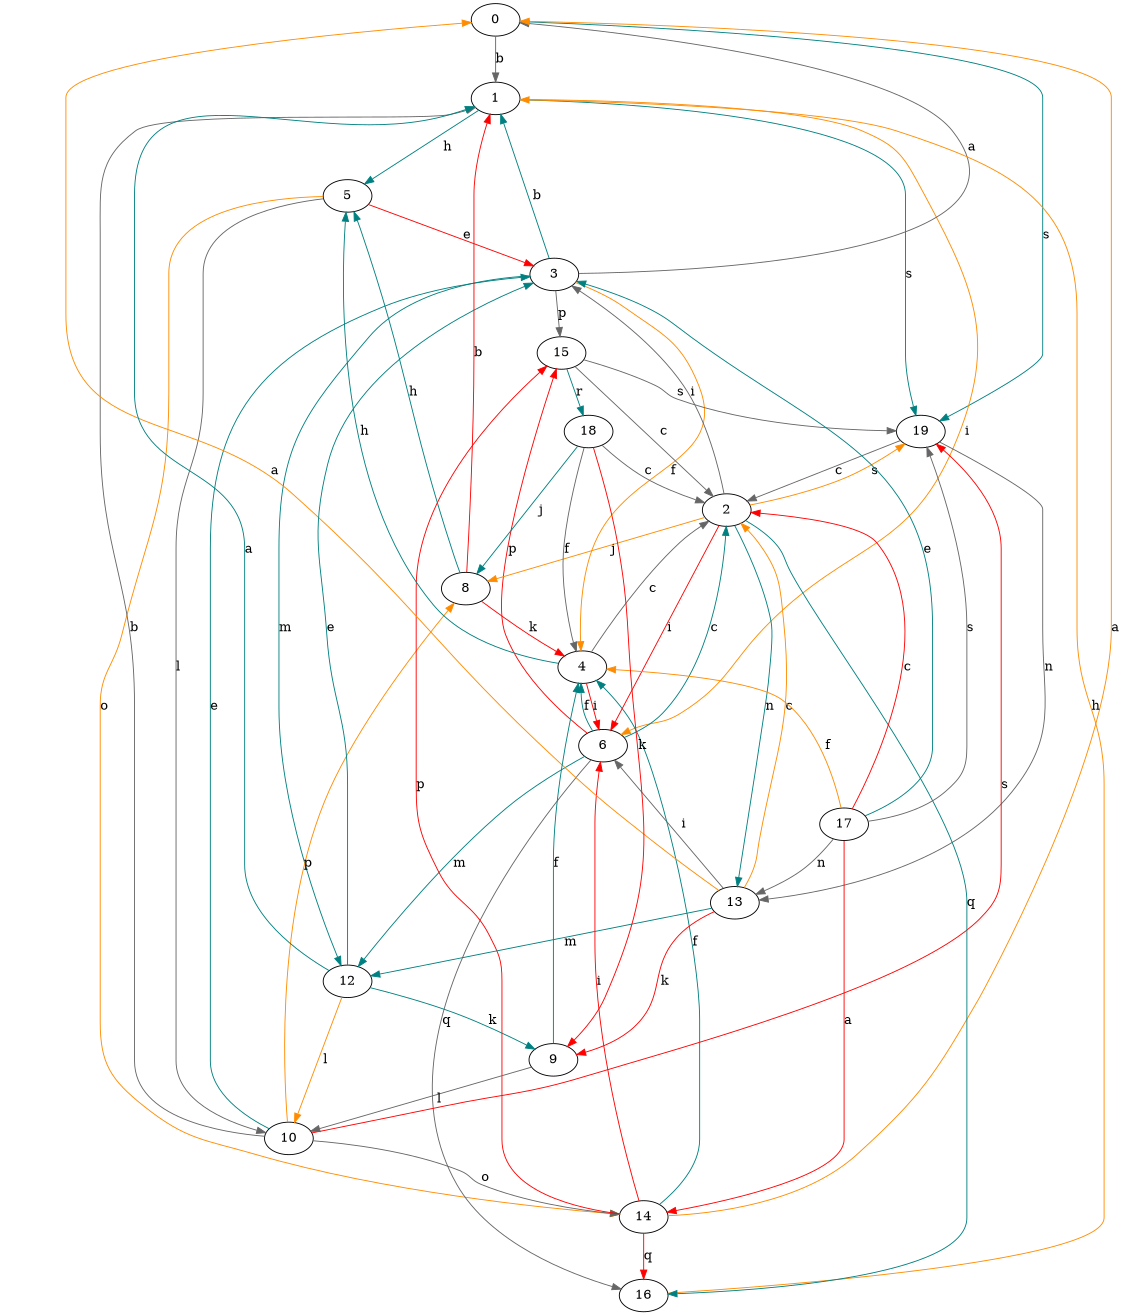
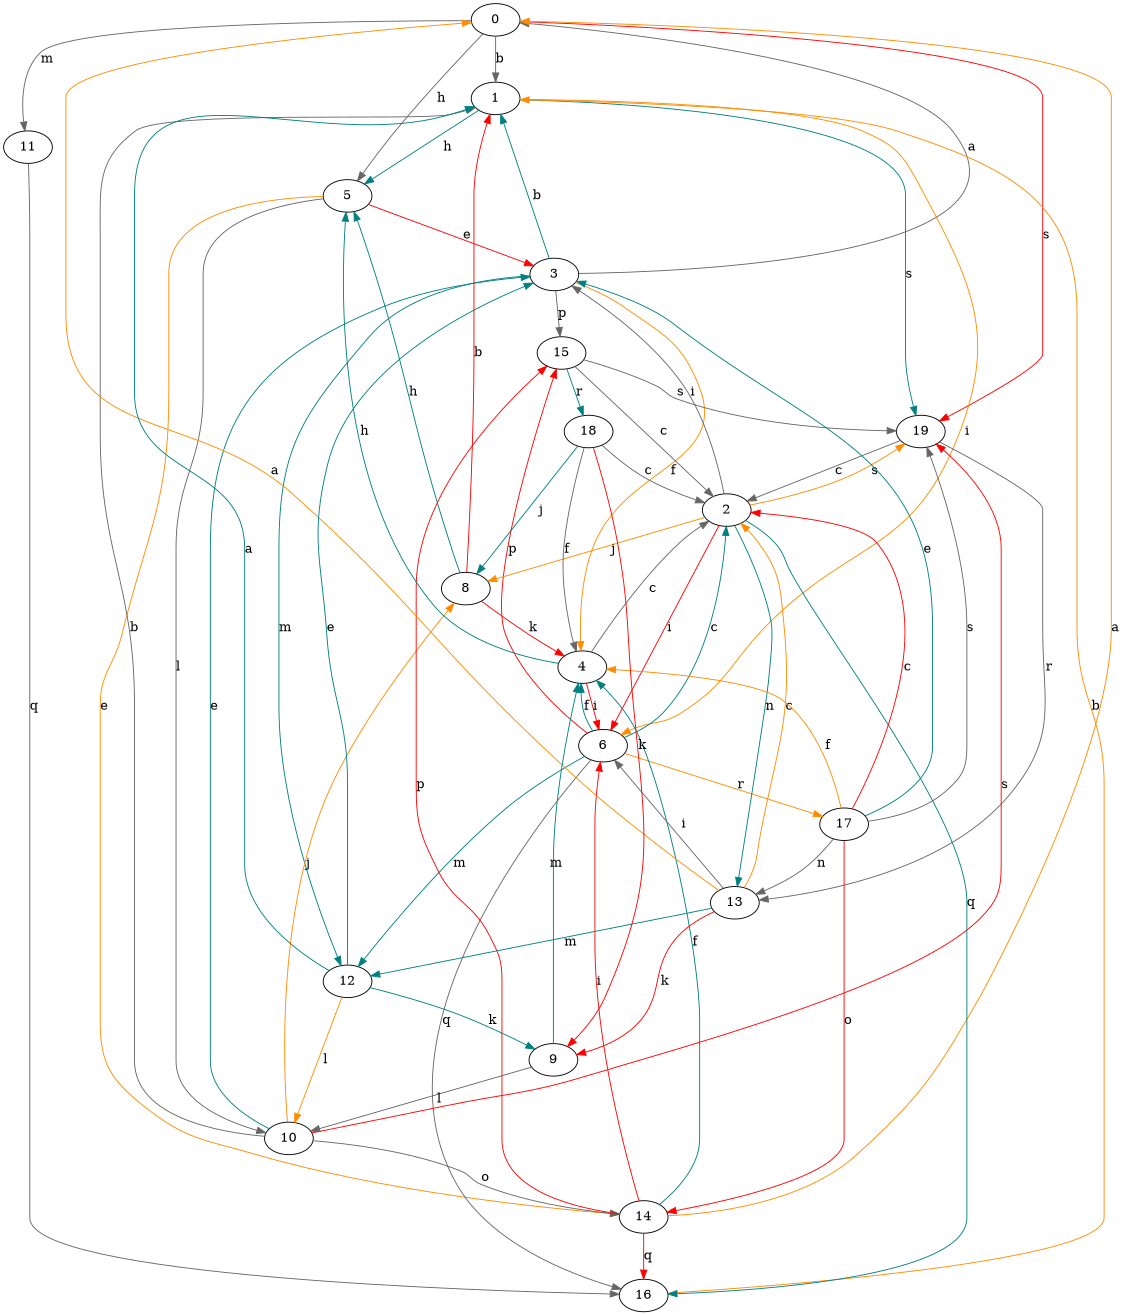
(971, 63) -> (971, 63)
none -> (420, 102)
none -> (28, 147)
(1049, 667) -> (1049, 667)
(104, 706) -> (104, 706)
(1096, 706) -> (1096, 706)
none -> (719, 784)
(308, 864) -> (308, 864)
(556, 864) -> (556, 864)
(848, 1021) -> (848, 1021)
